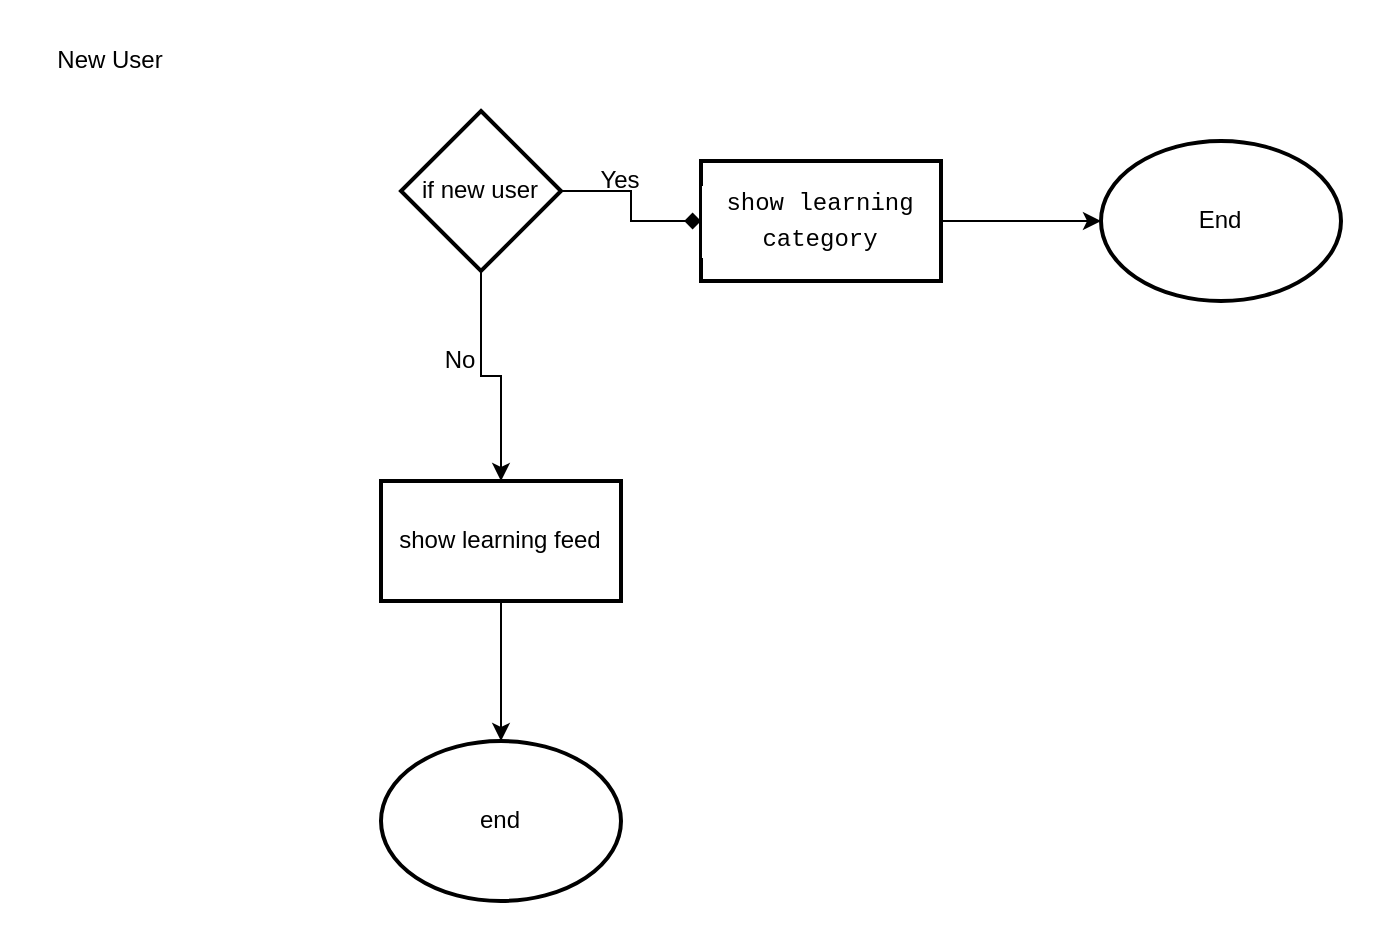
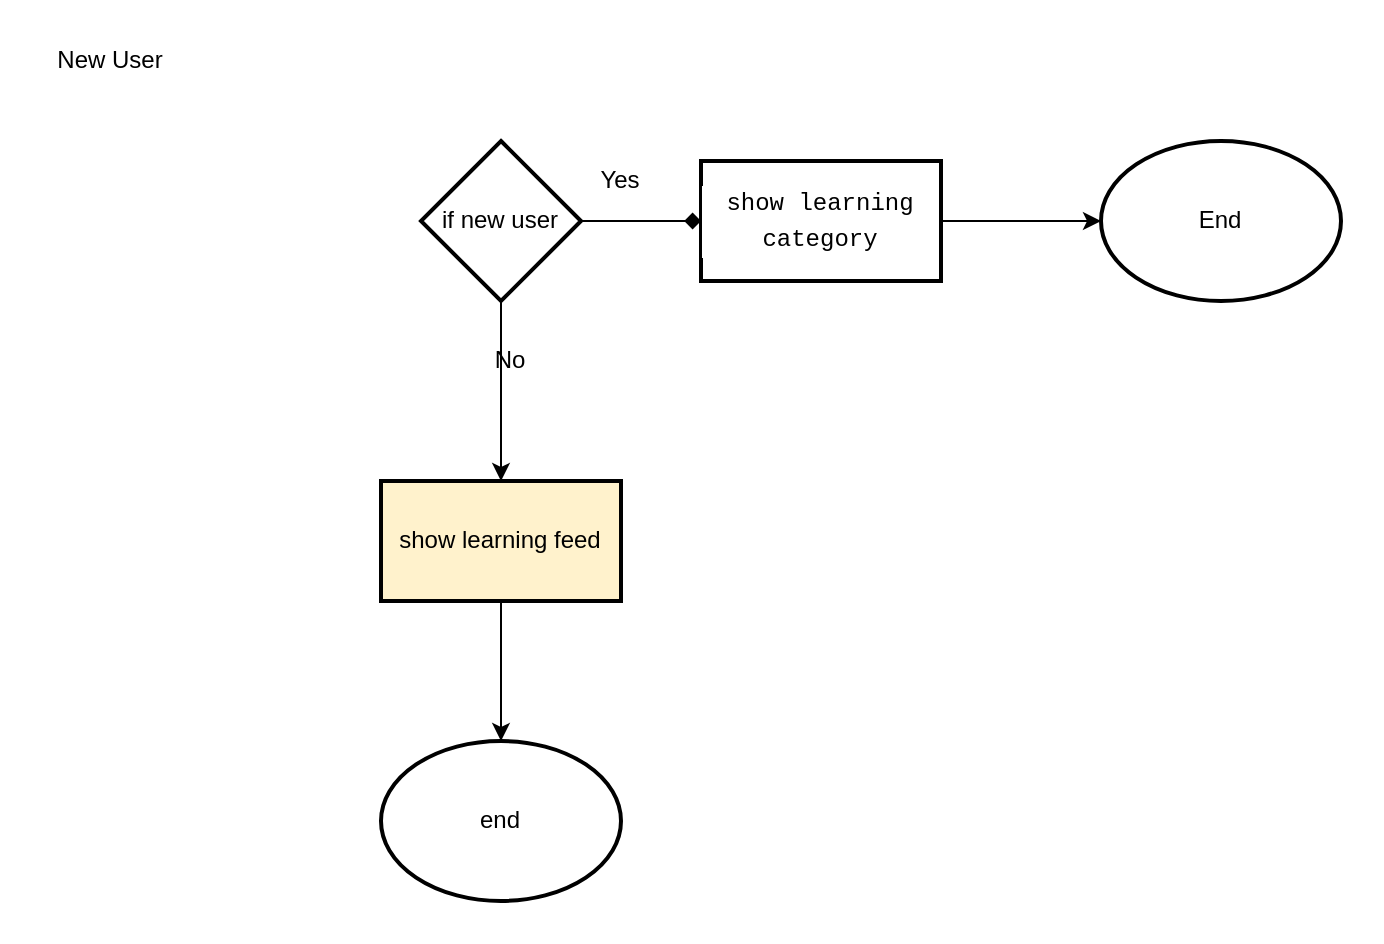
(481, 191) -> (501, 221)
(461, 361) -> (511, 361)
(501, 541) -> (501, 541)
